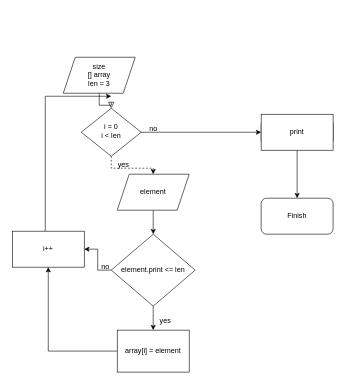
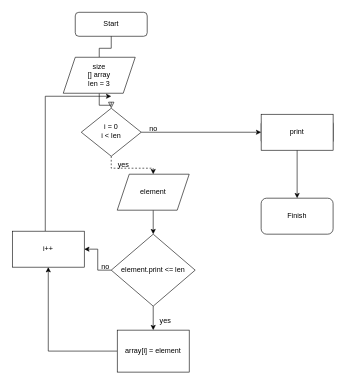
none -> (111, 24)
none -> (107, 48)
